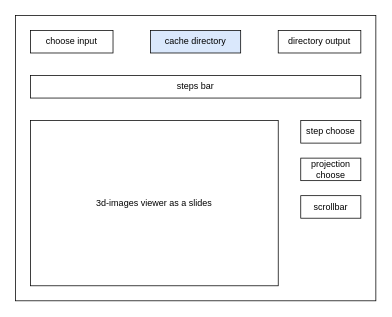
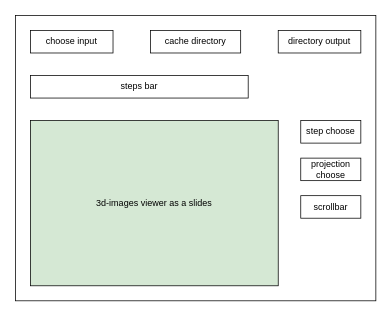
(195, 42) -> (195, 42)
(195, 87) -> (139, 87)
(154, 203) -> (154, 203)
